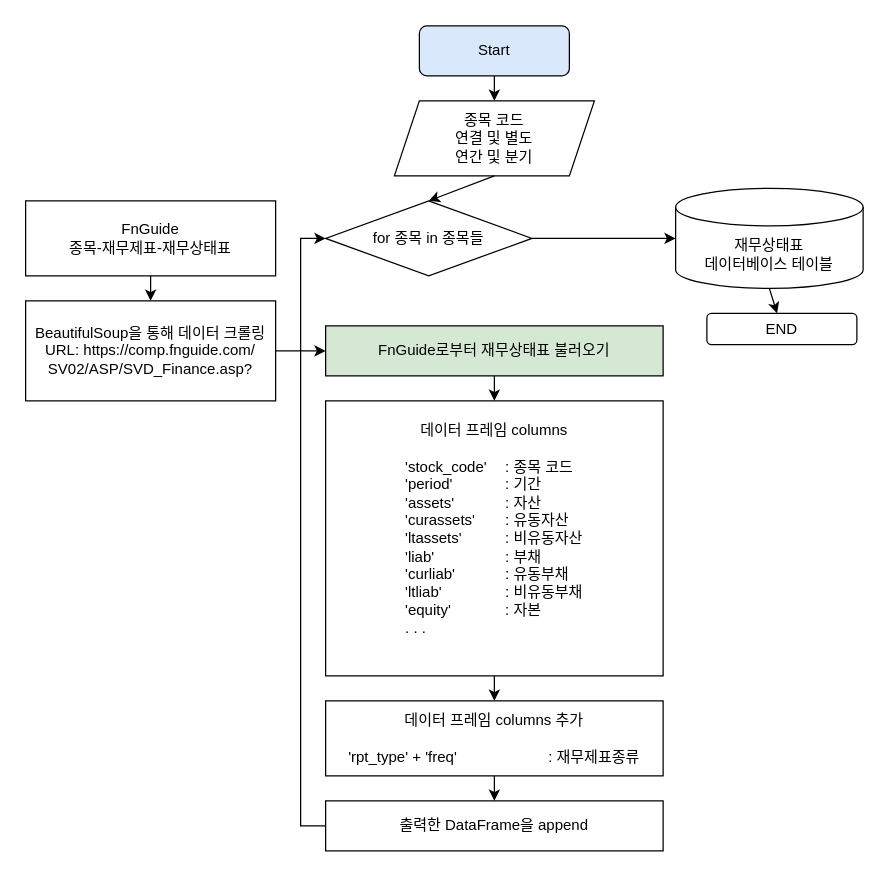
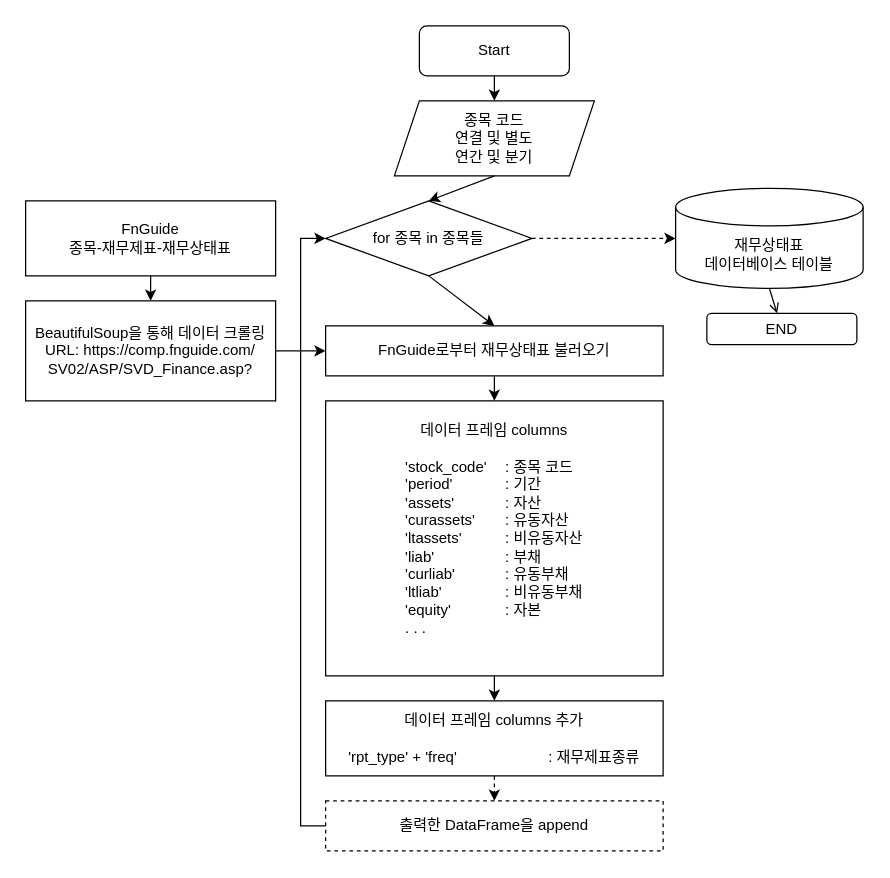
(494, 51) -> (494, 51)
(600, 238) -> (600, 238)
none -> (458, 298)
(774, 304) -> (775, 306)
(494, 351) -> (494, 351)
(494, 785) -> (494, 785)
(494, 826) -> (494, 826)
